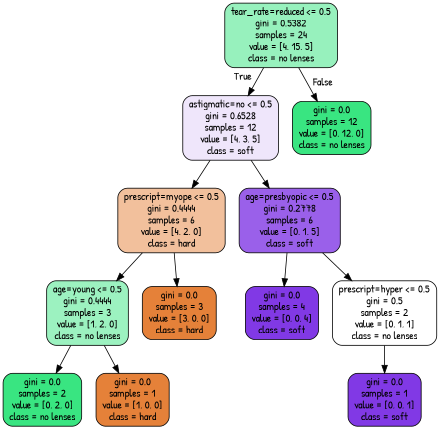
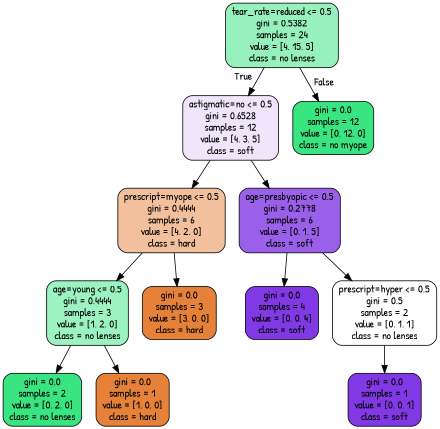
(332, 128) -> (333, 128)
